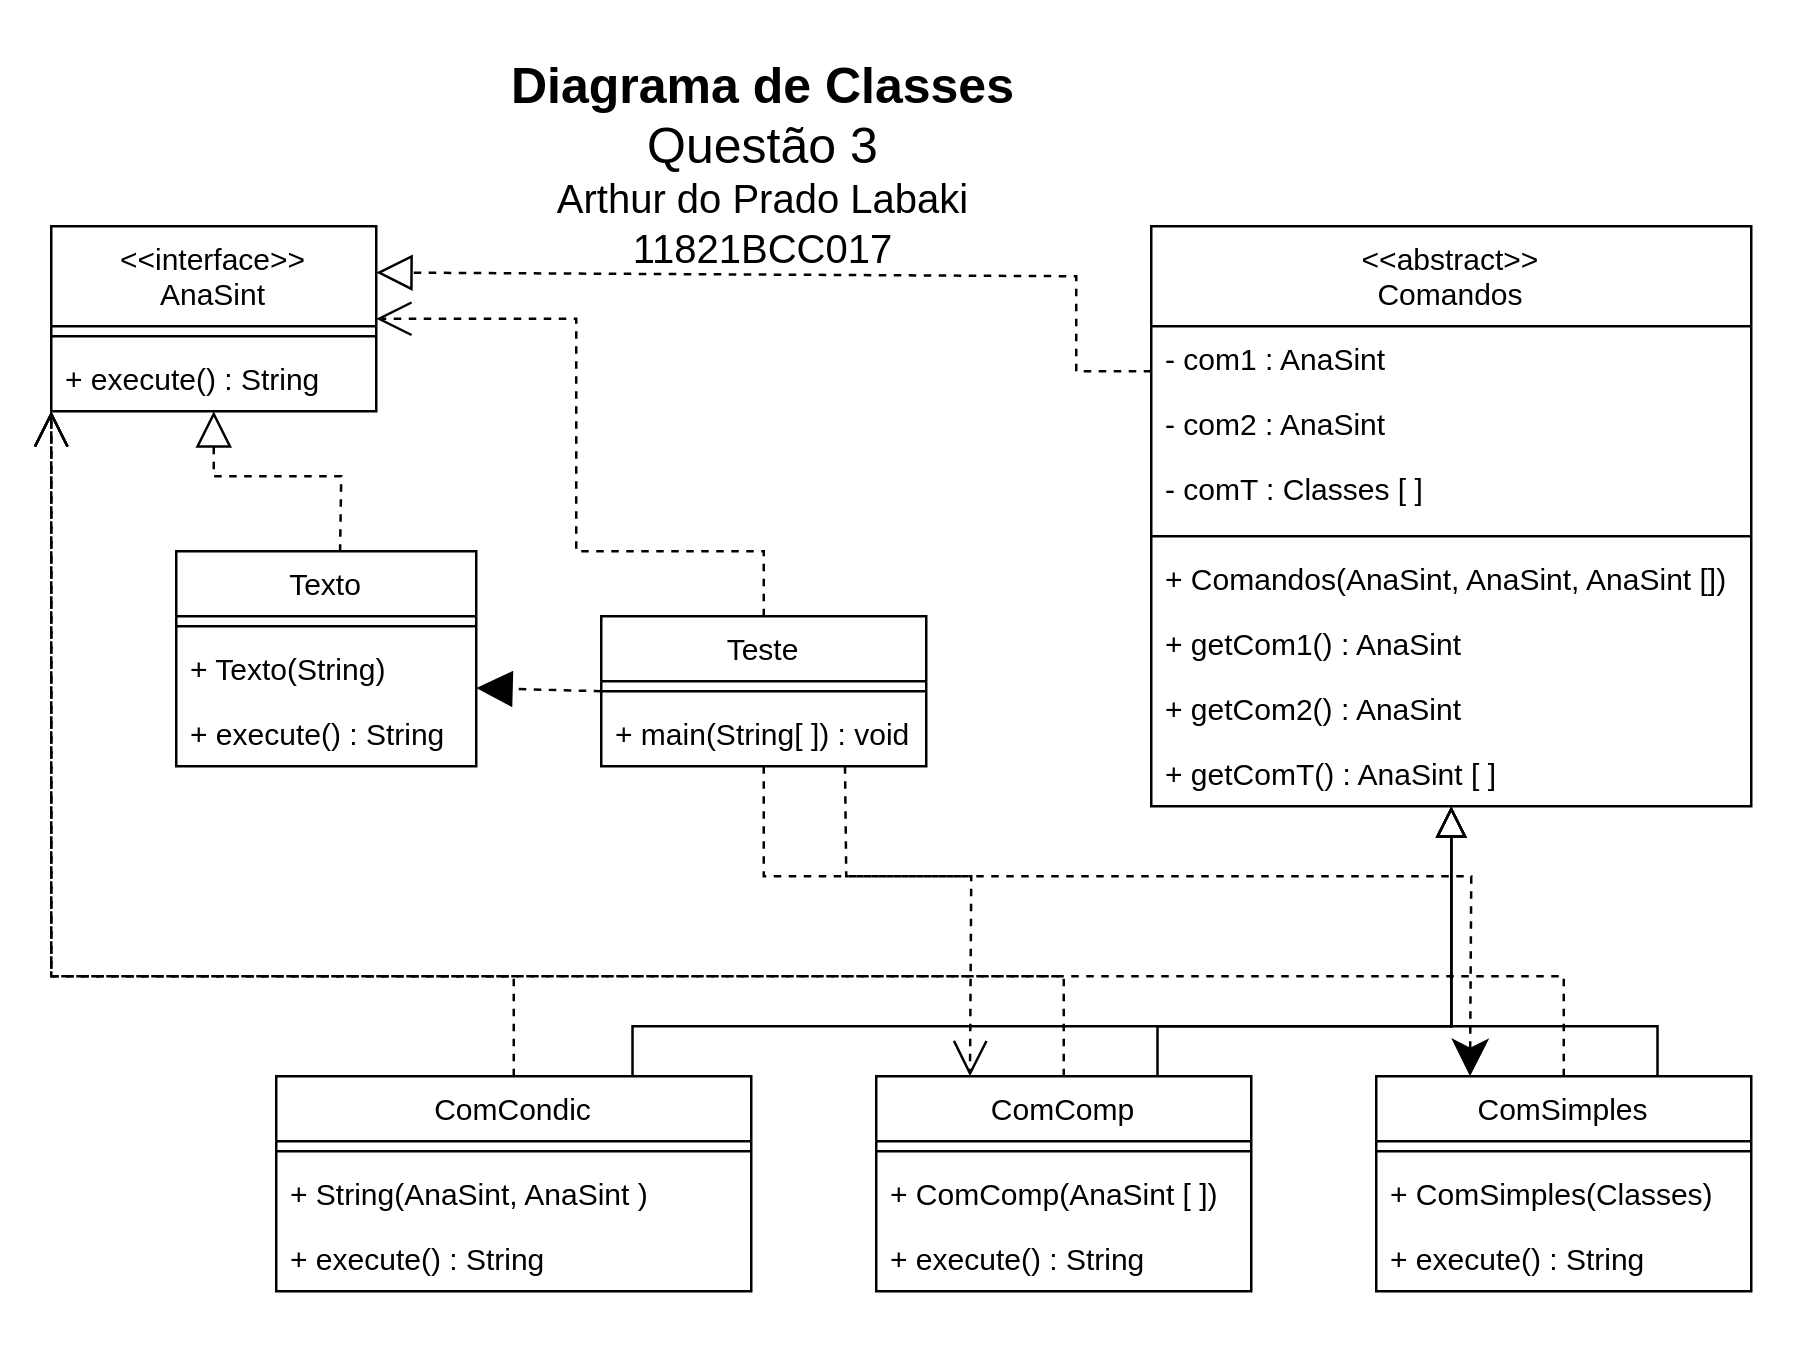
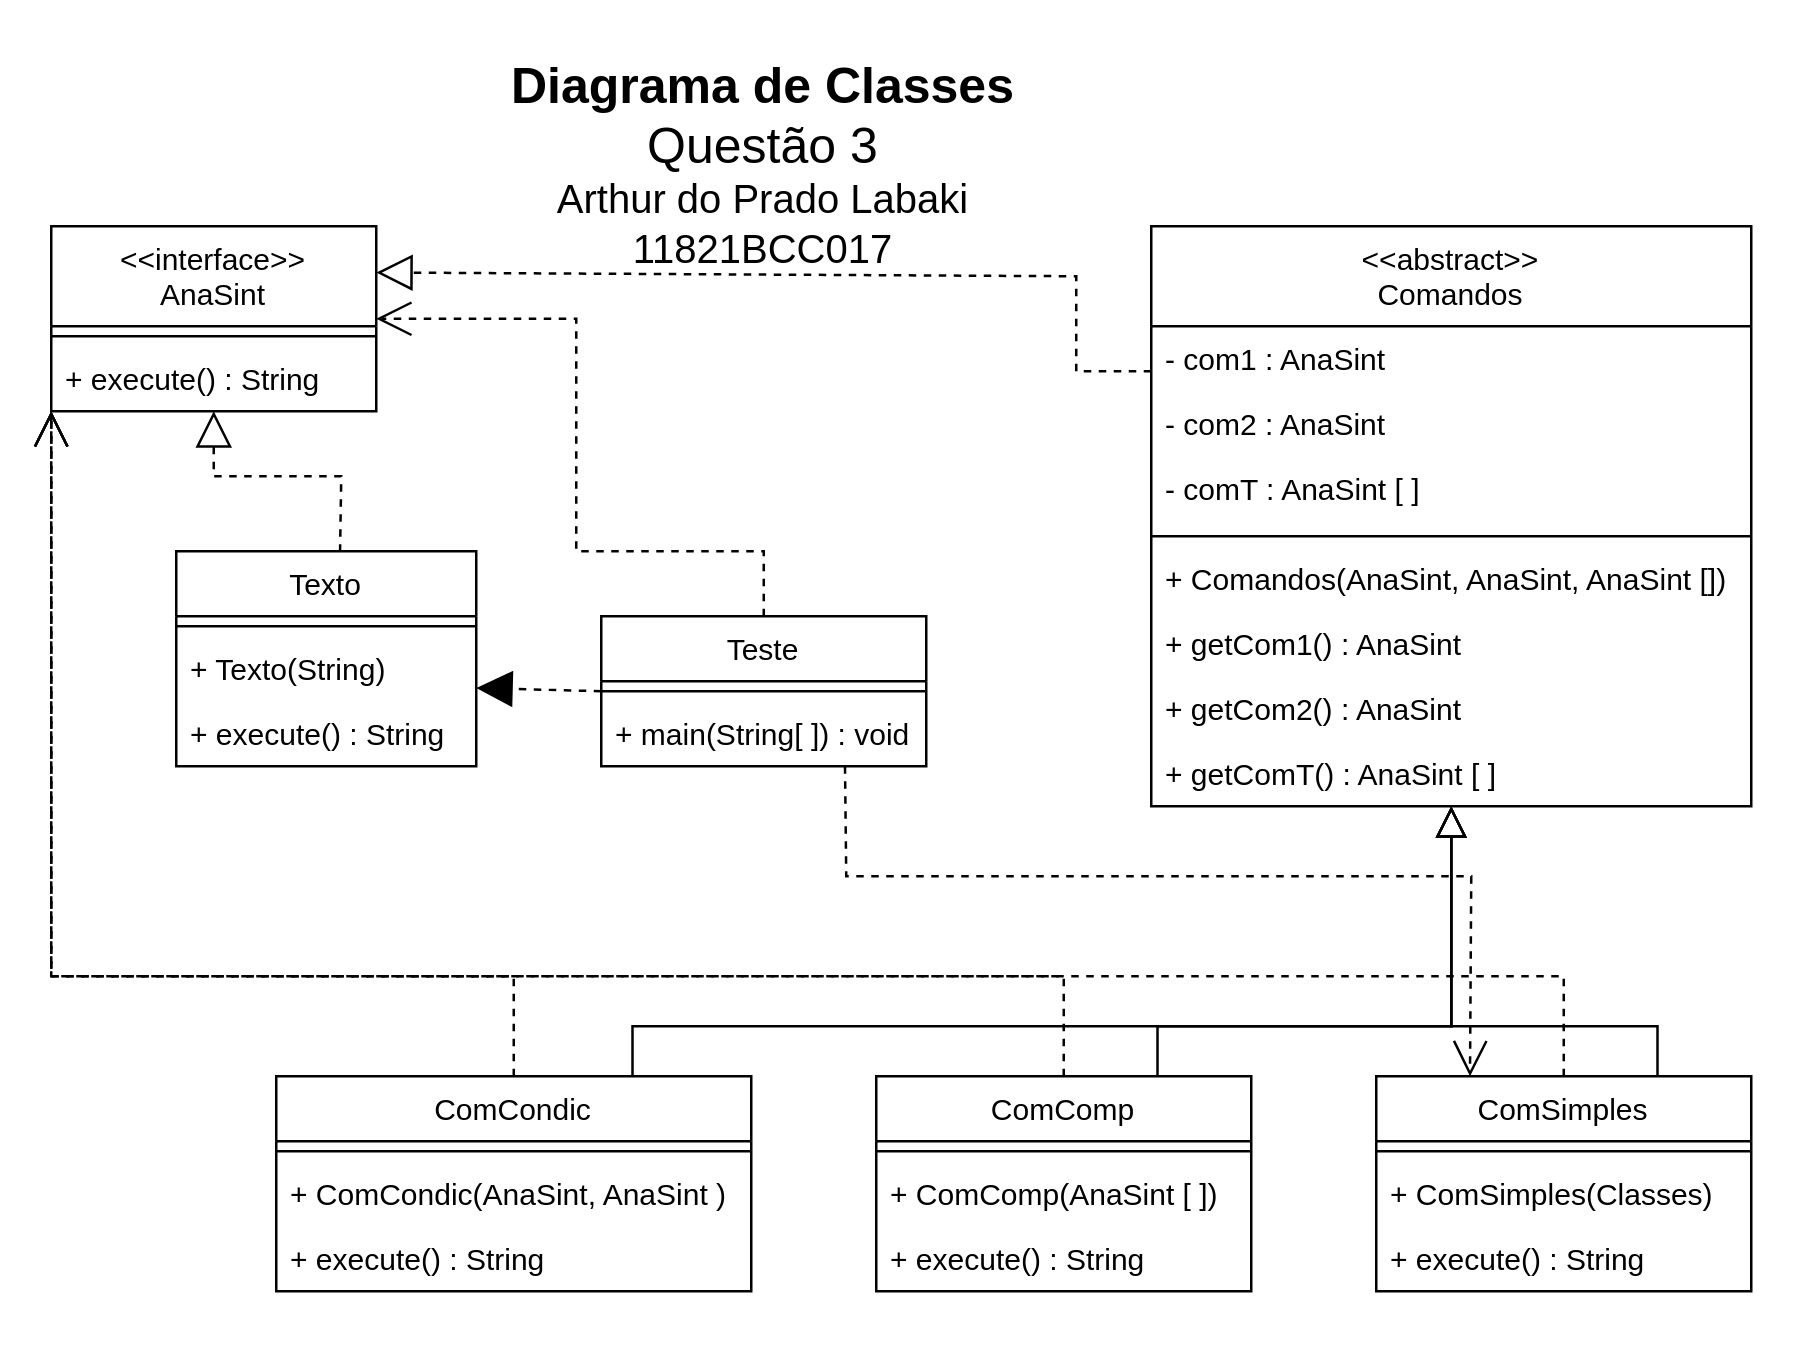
(1306, 490) -> (1306, 490)
(764, 862) -> none
(1470, 1047) -> (1470, 1058)
(490, 1195) -> (515, 1195)
